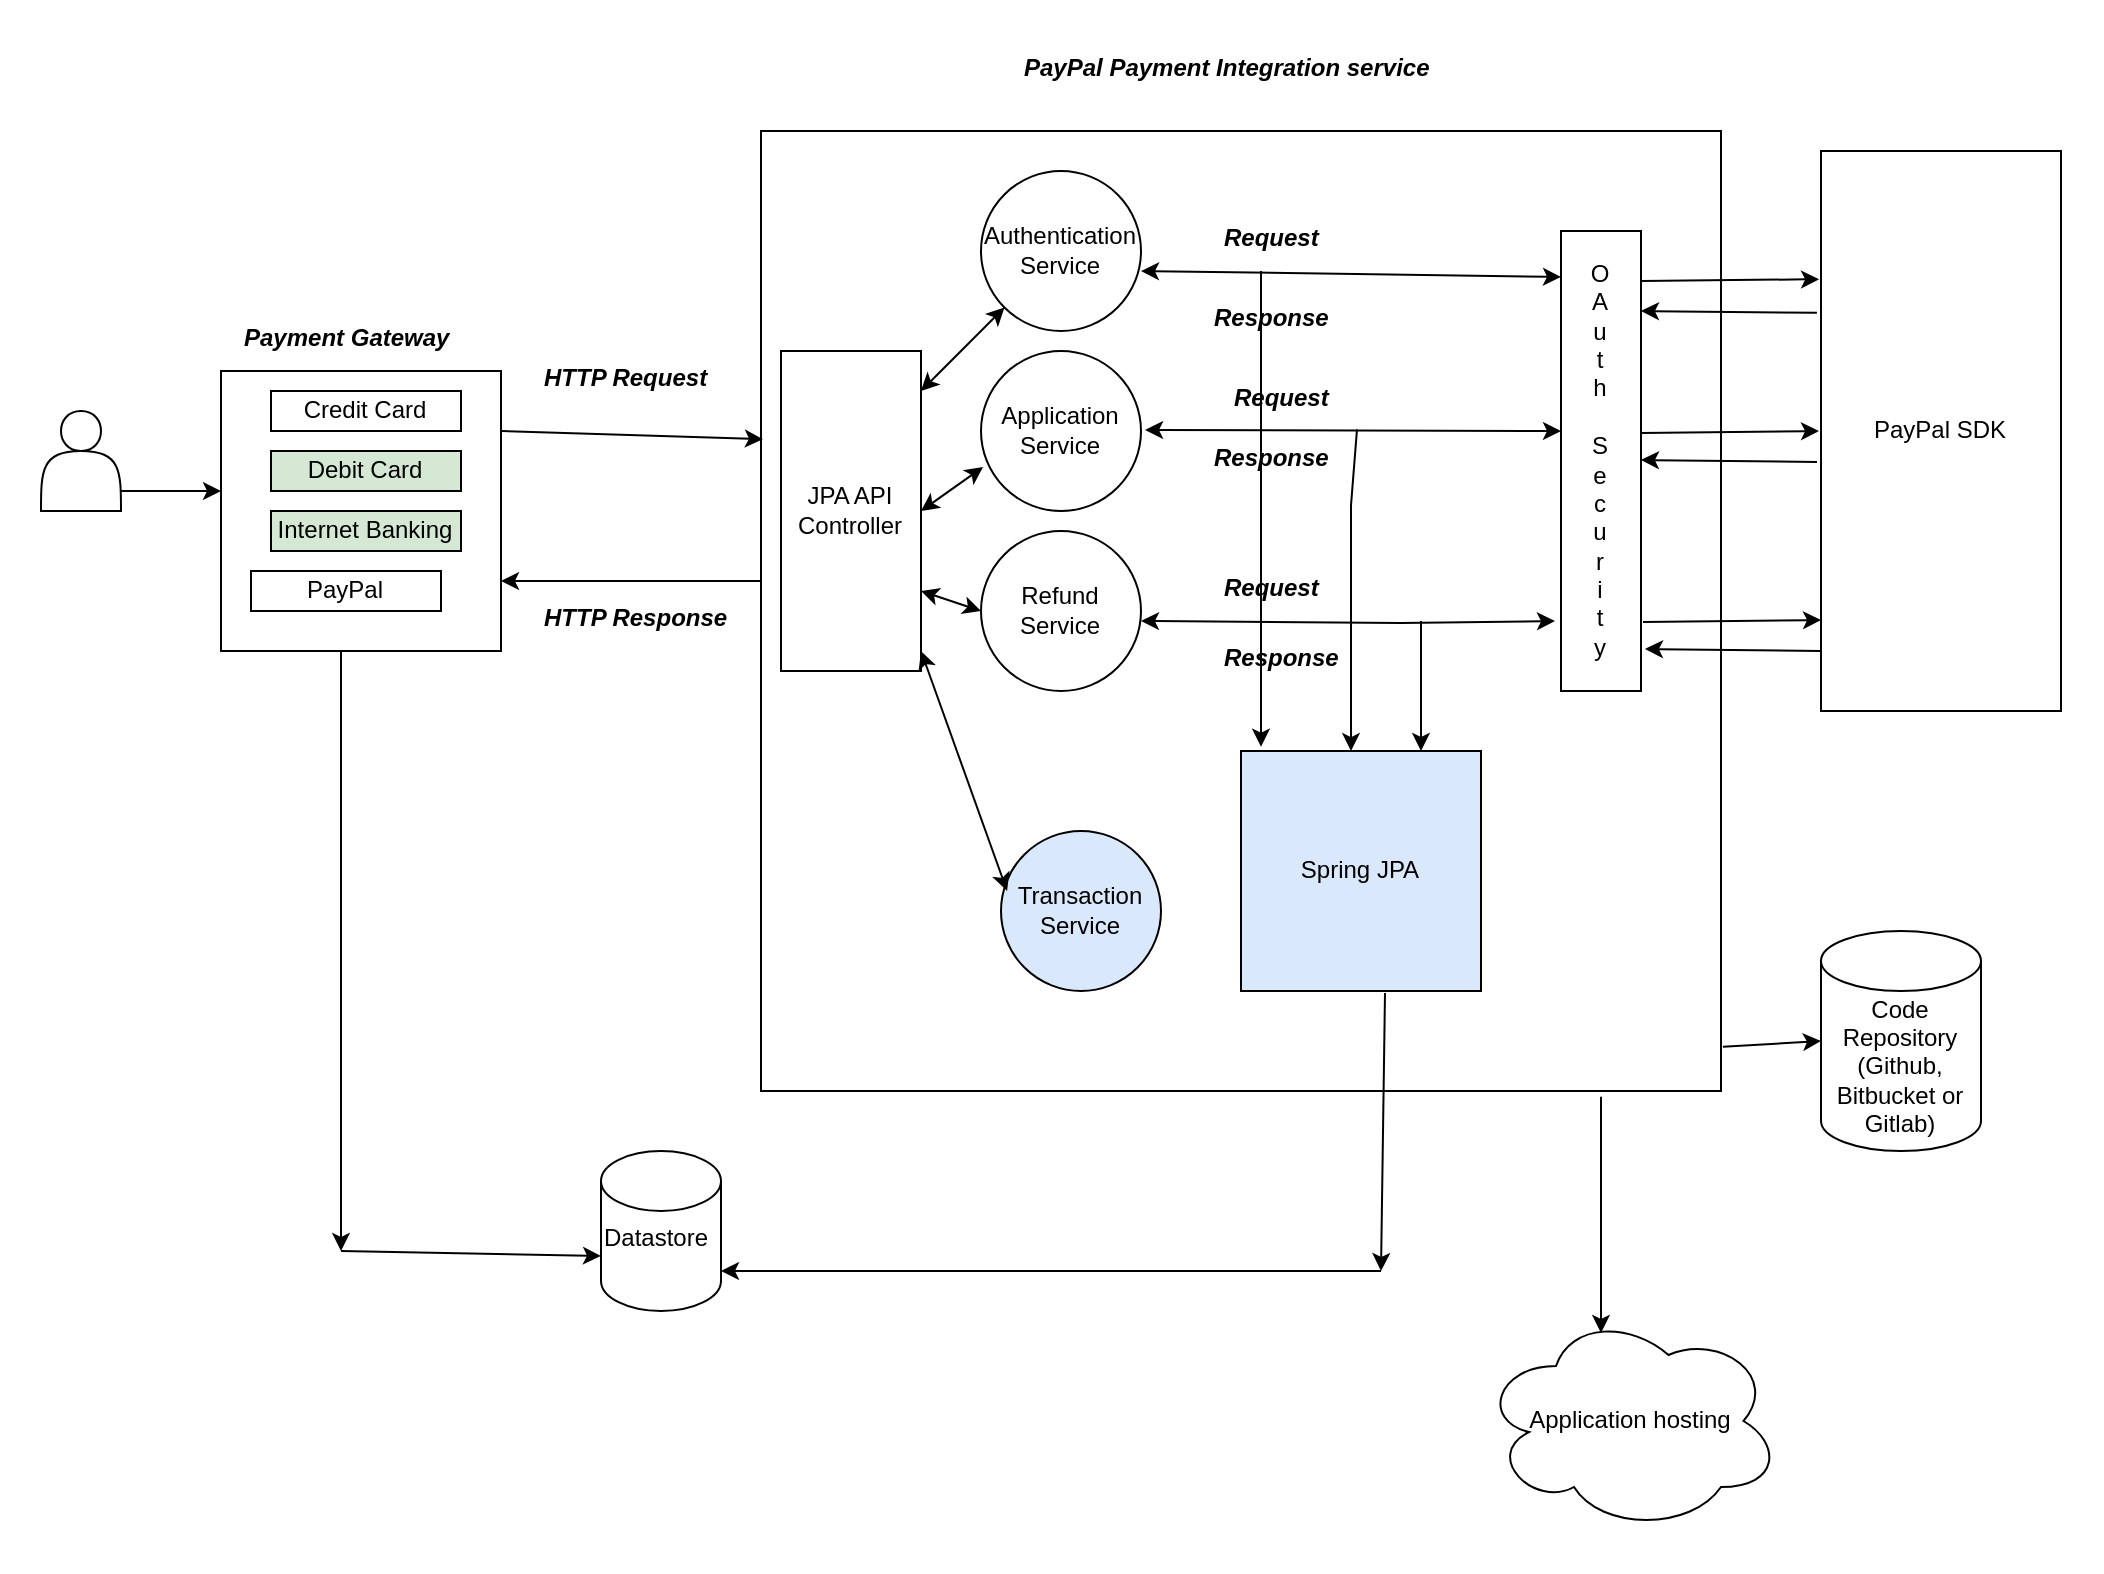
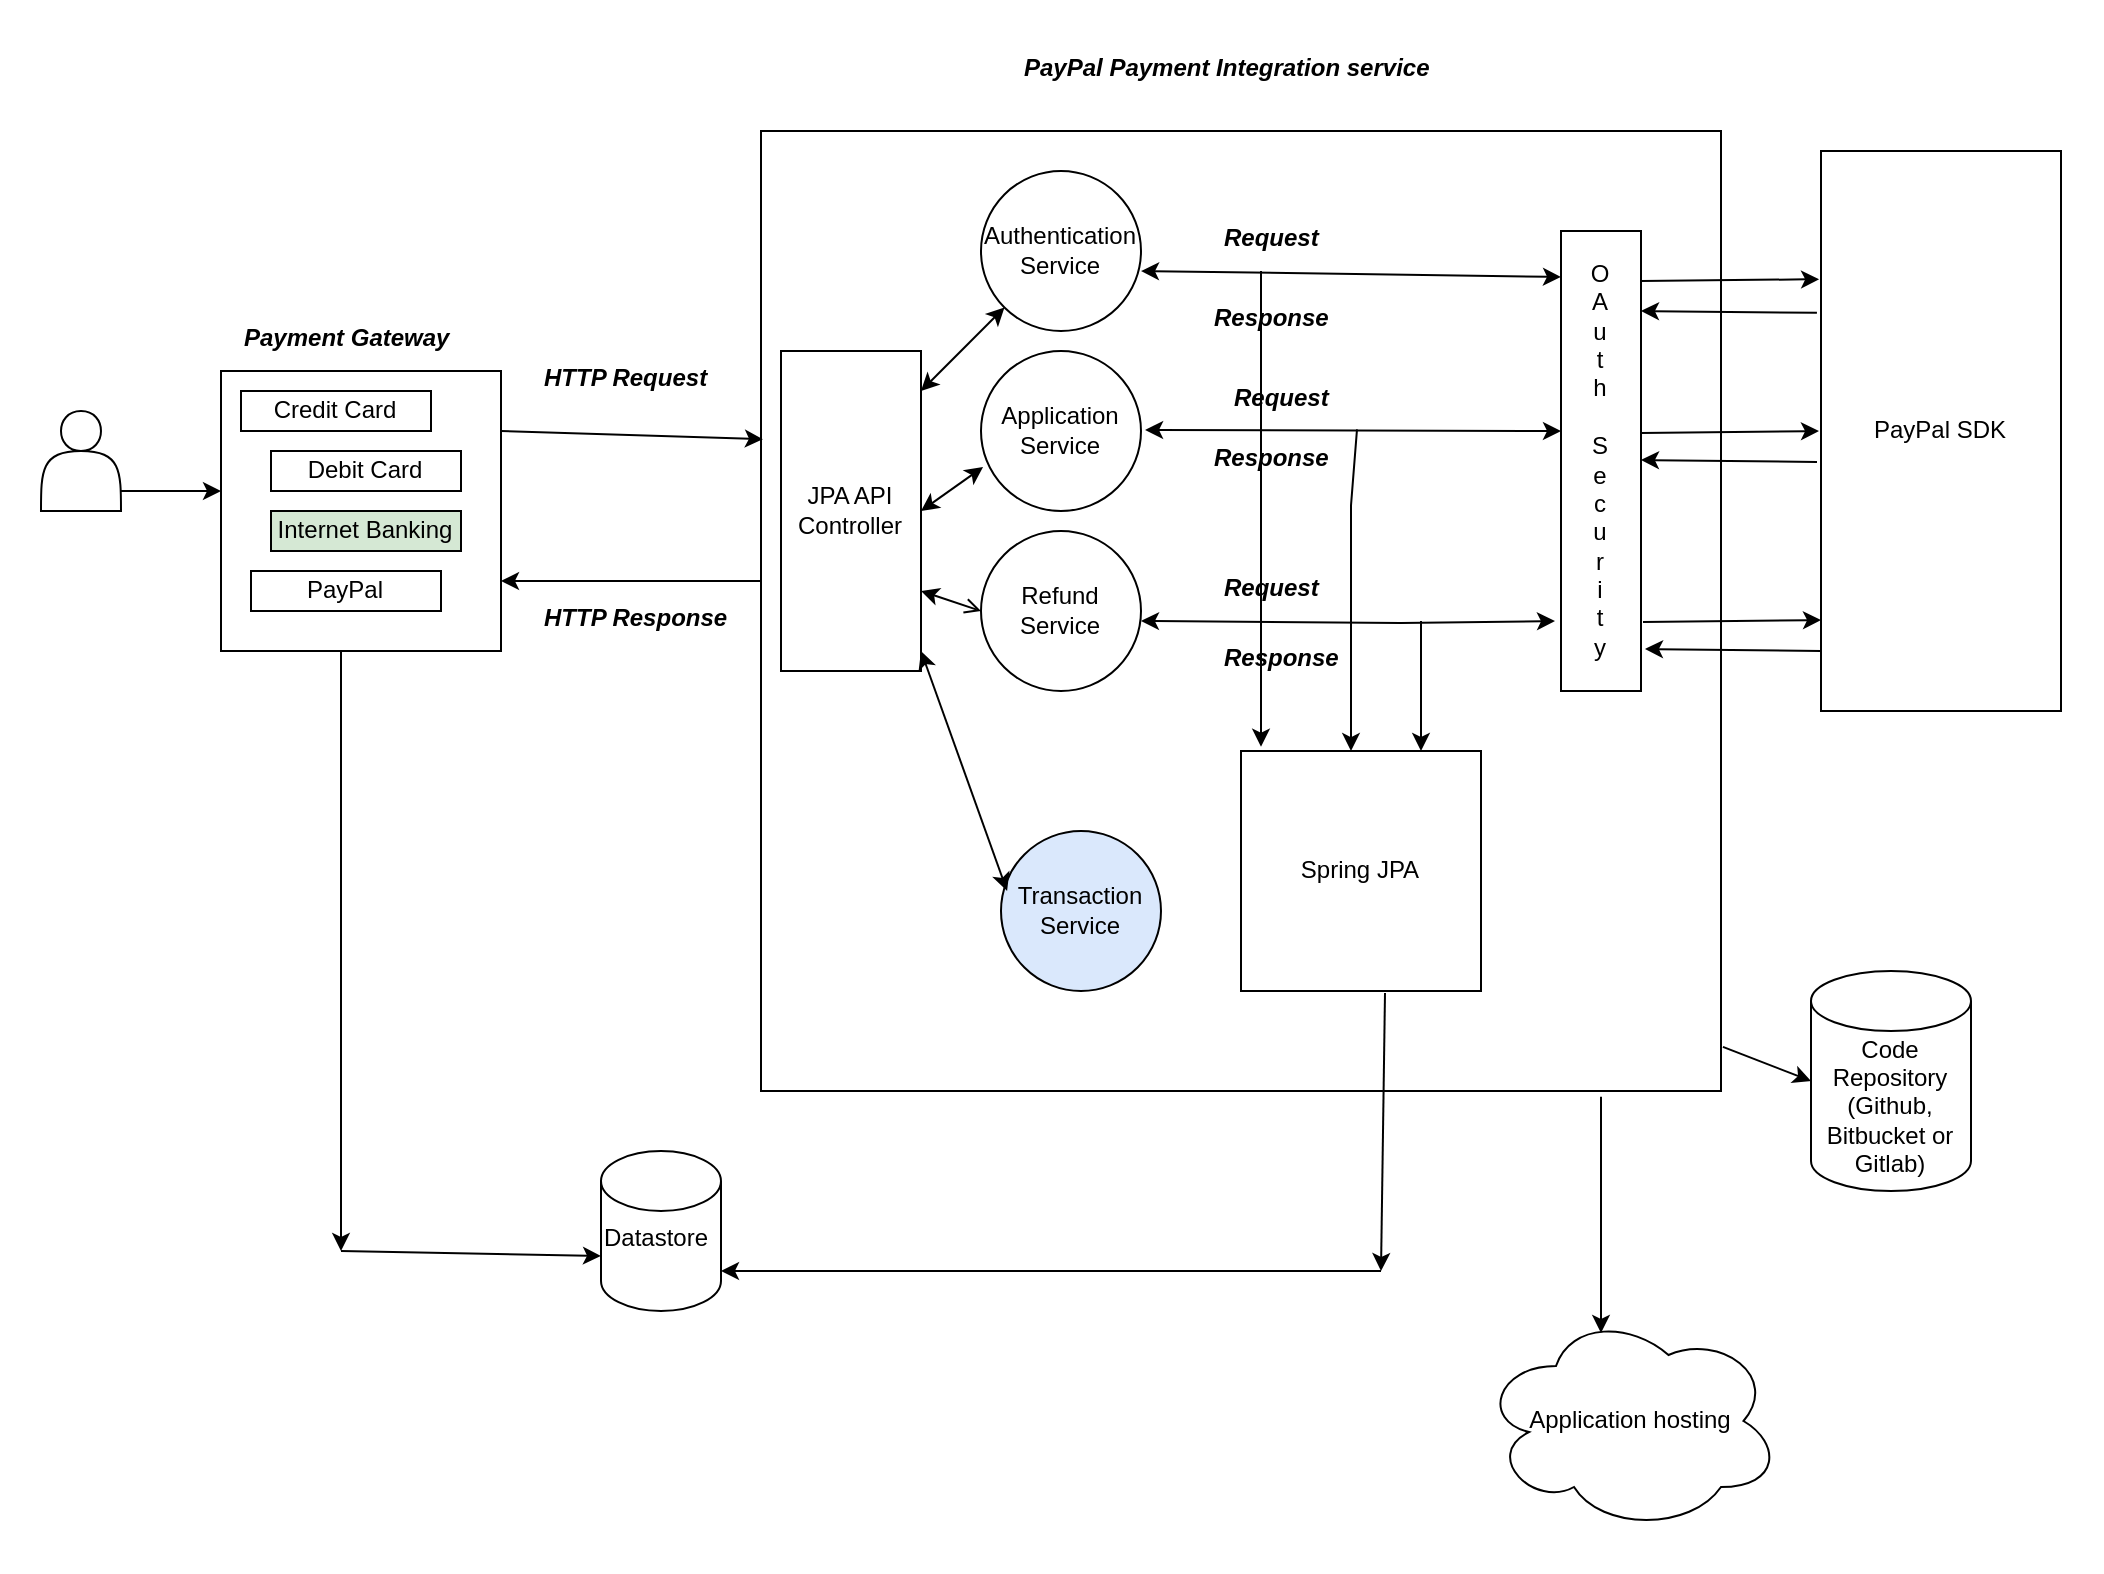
(366, 411) -> (336, 411)
(366, 471) -> (366, 471)
(967, 606) -> (970, 607)
(1361, 871) -> (1361, 871)
(1901, 1041) -> (1891, 1081)
